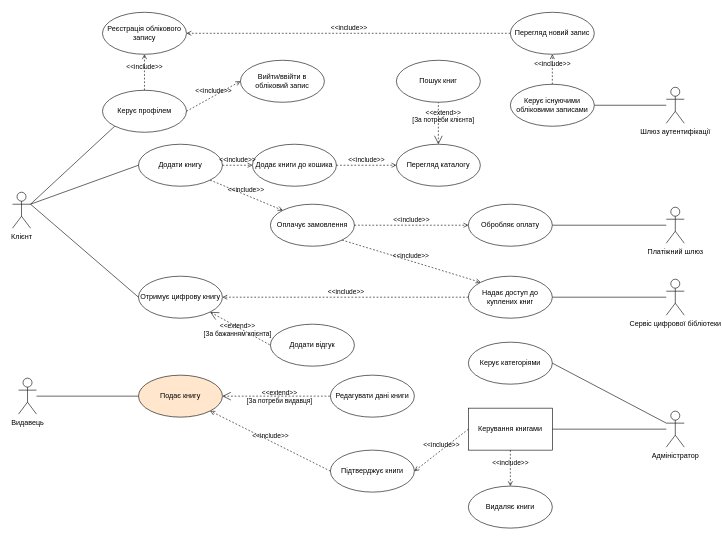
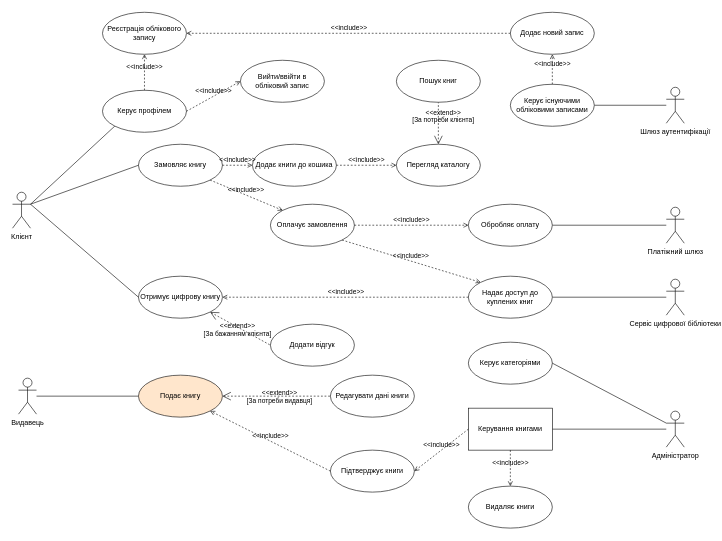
(552, 33) -> (552, 33)
(180, 165) -> (180, 165)
